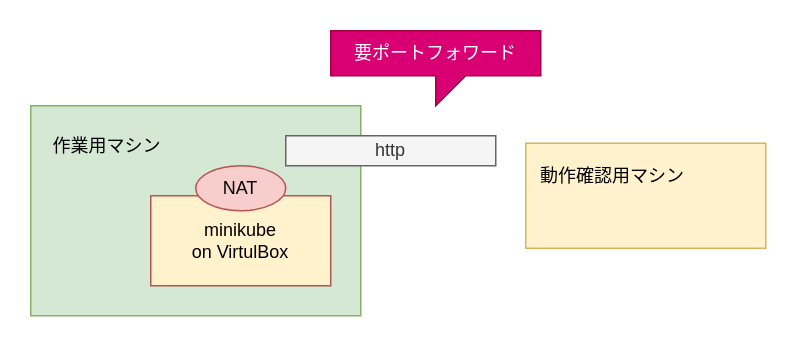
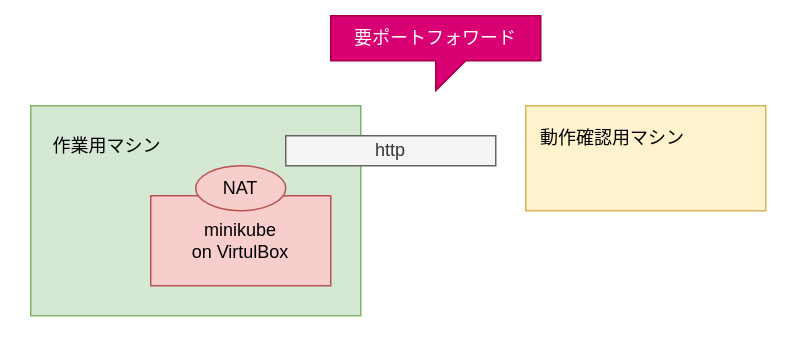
(436, 68) -> (436, 53)
(646, 196) -> (646, 158)
(241, 241) -> (241, 241)
